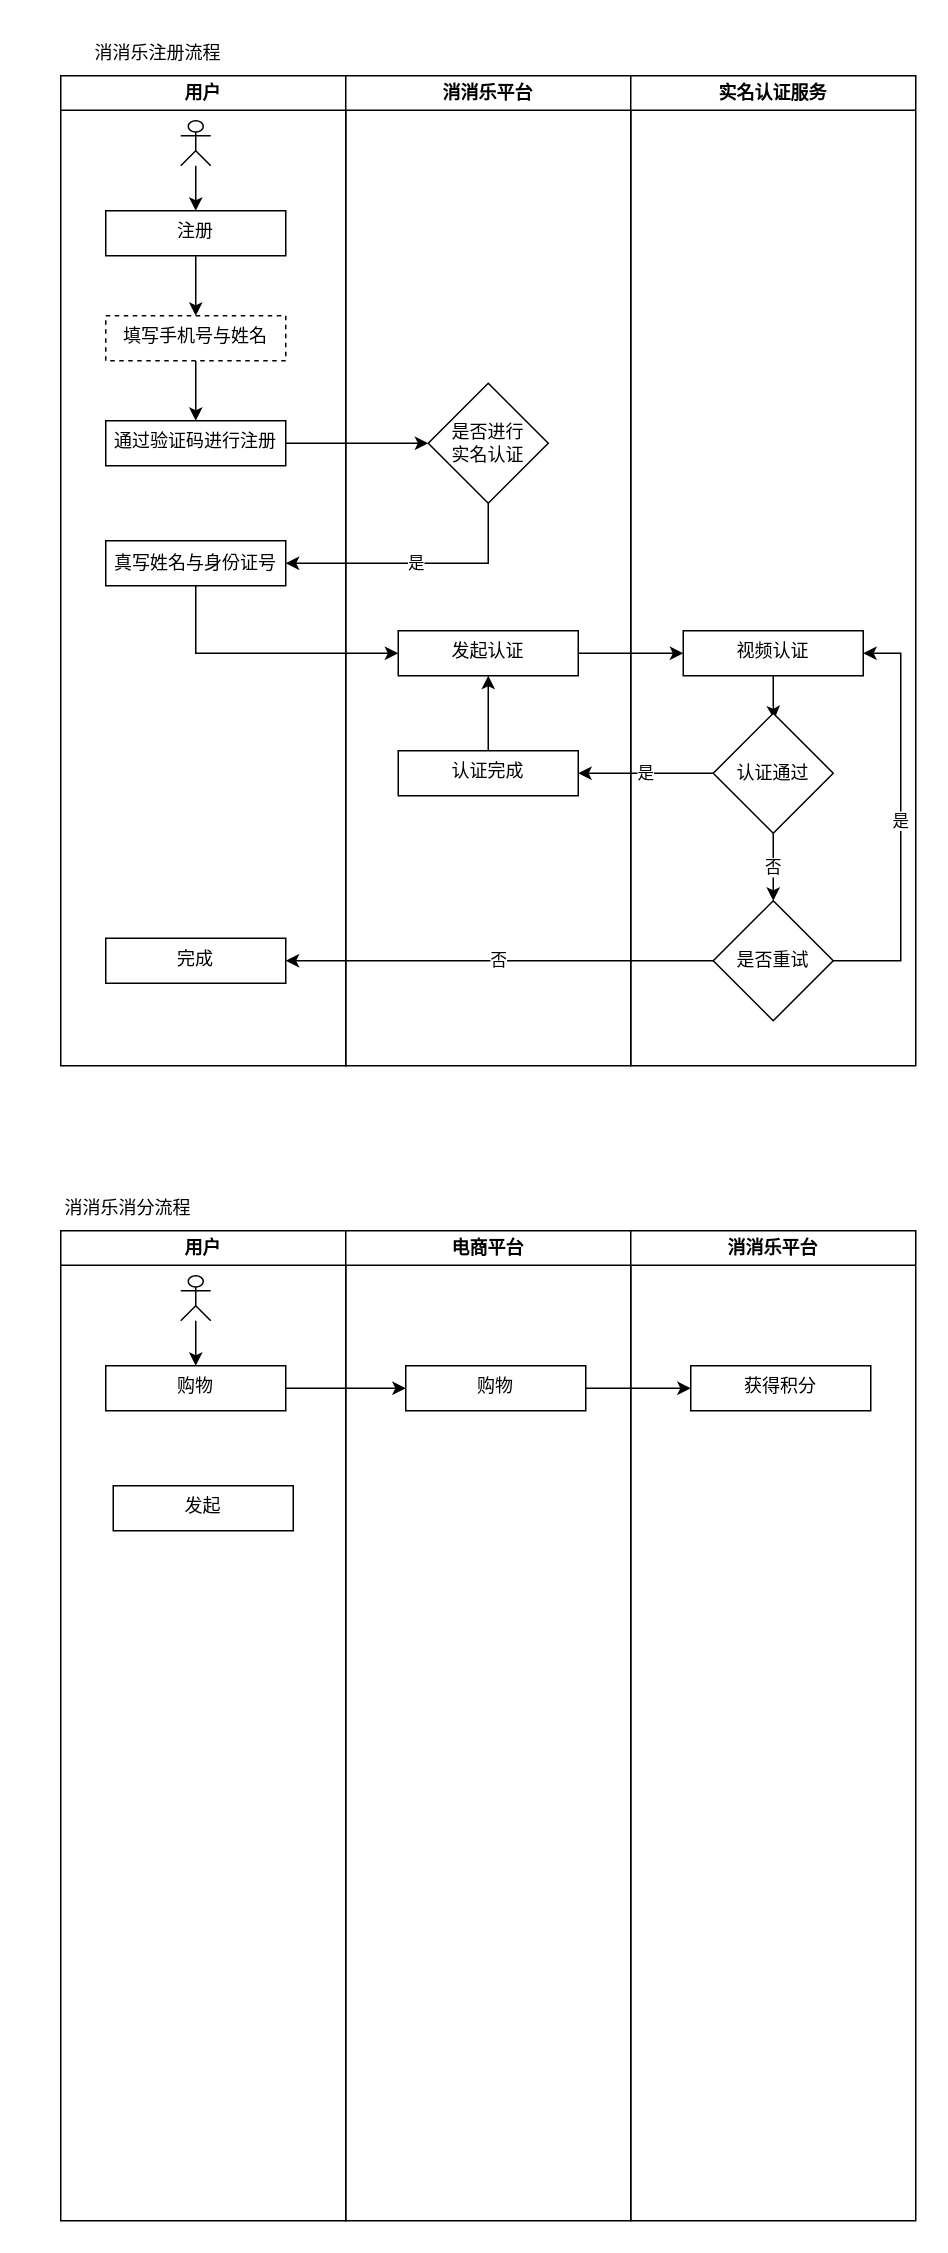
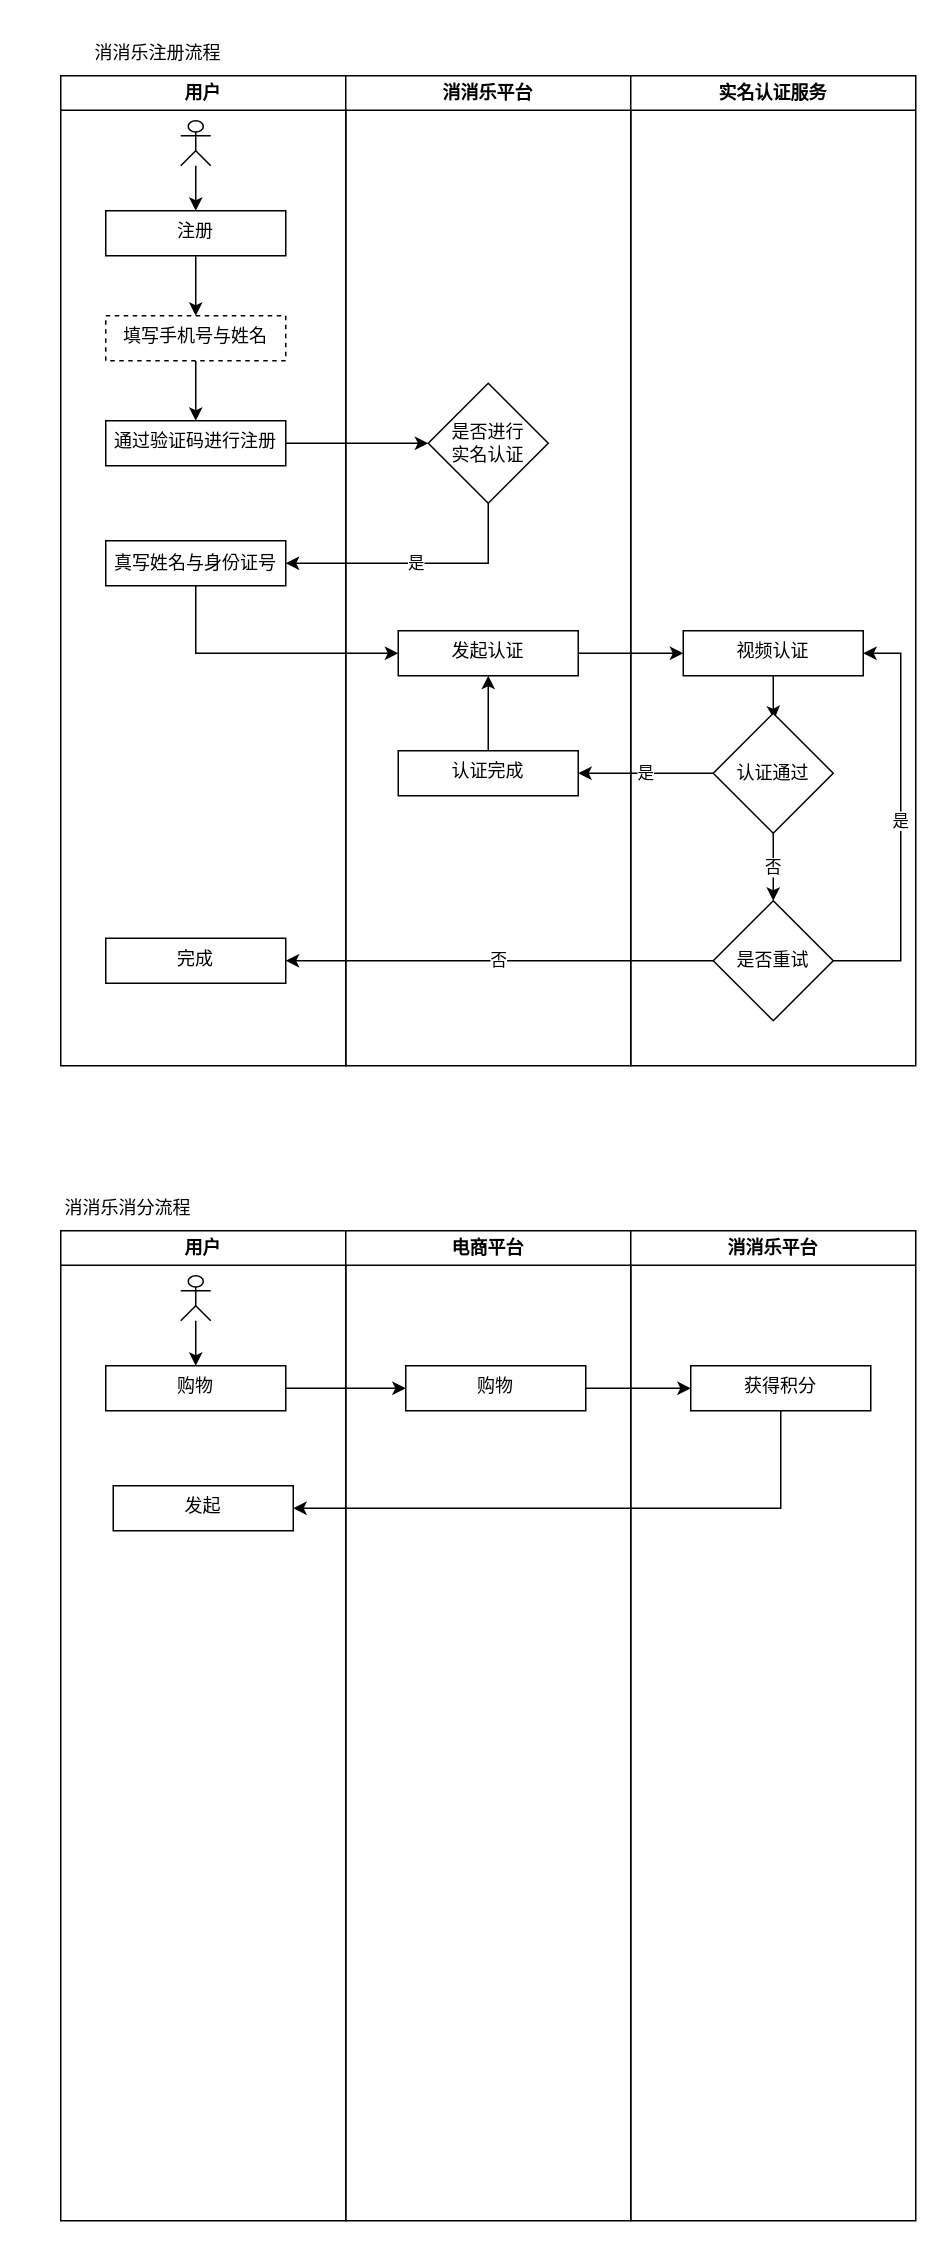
none -> (590, 1508)
